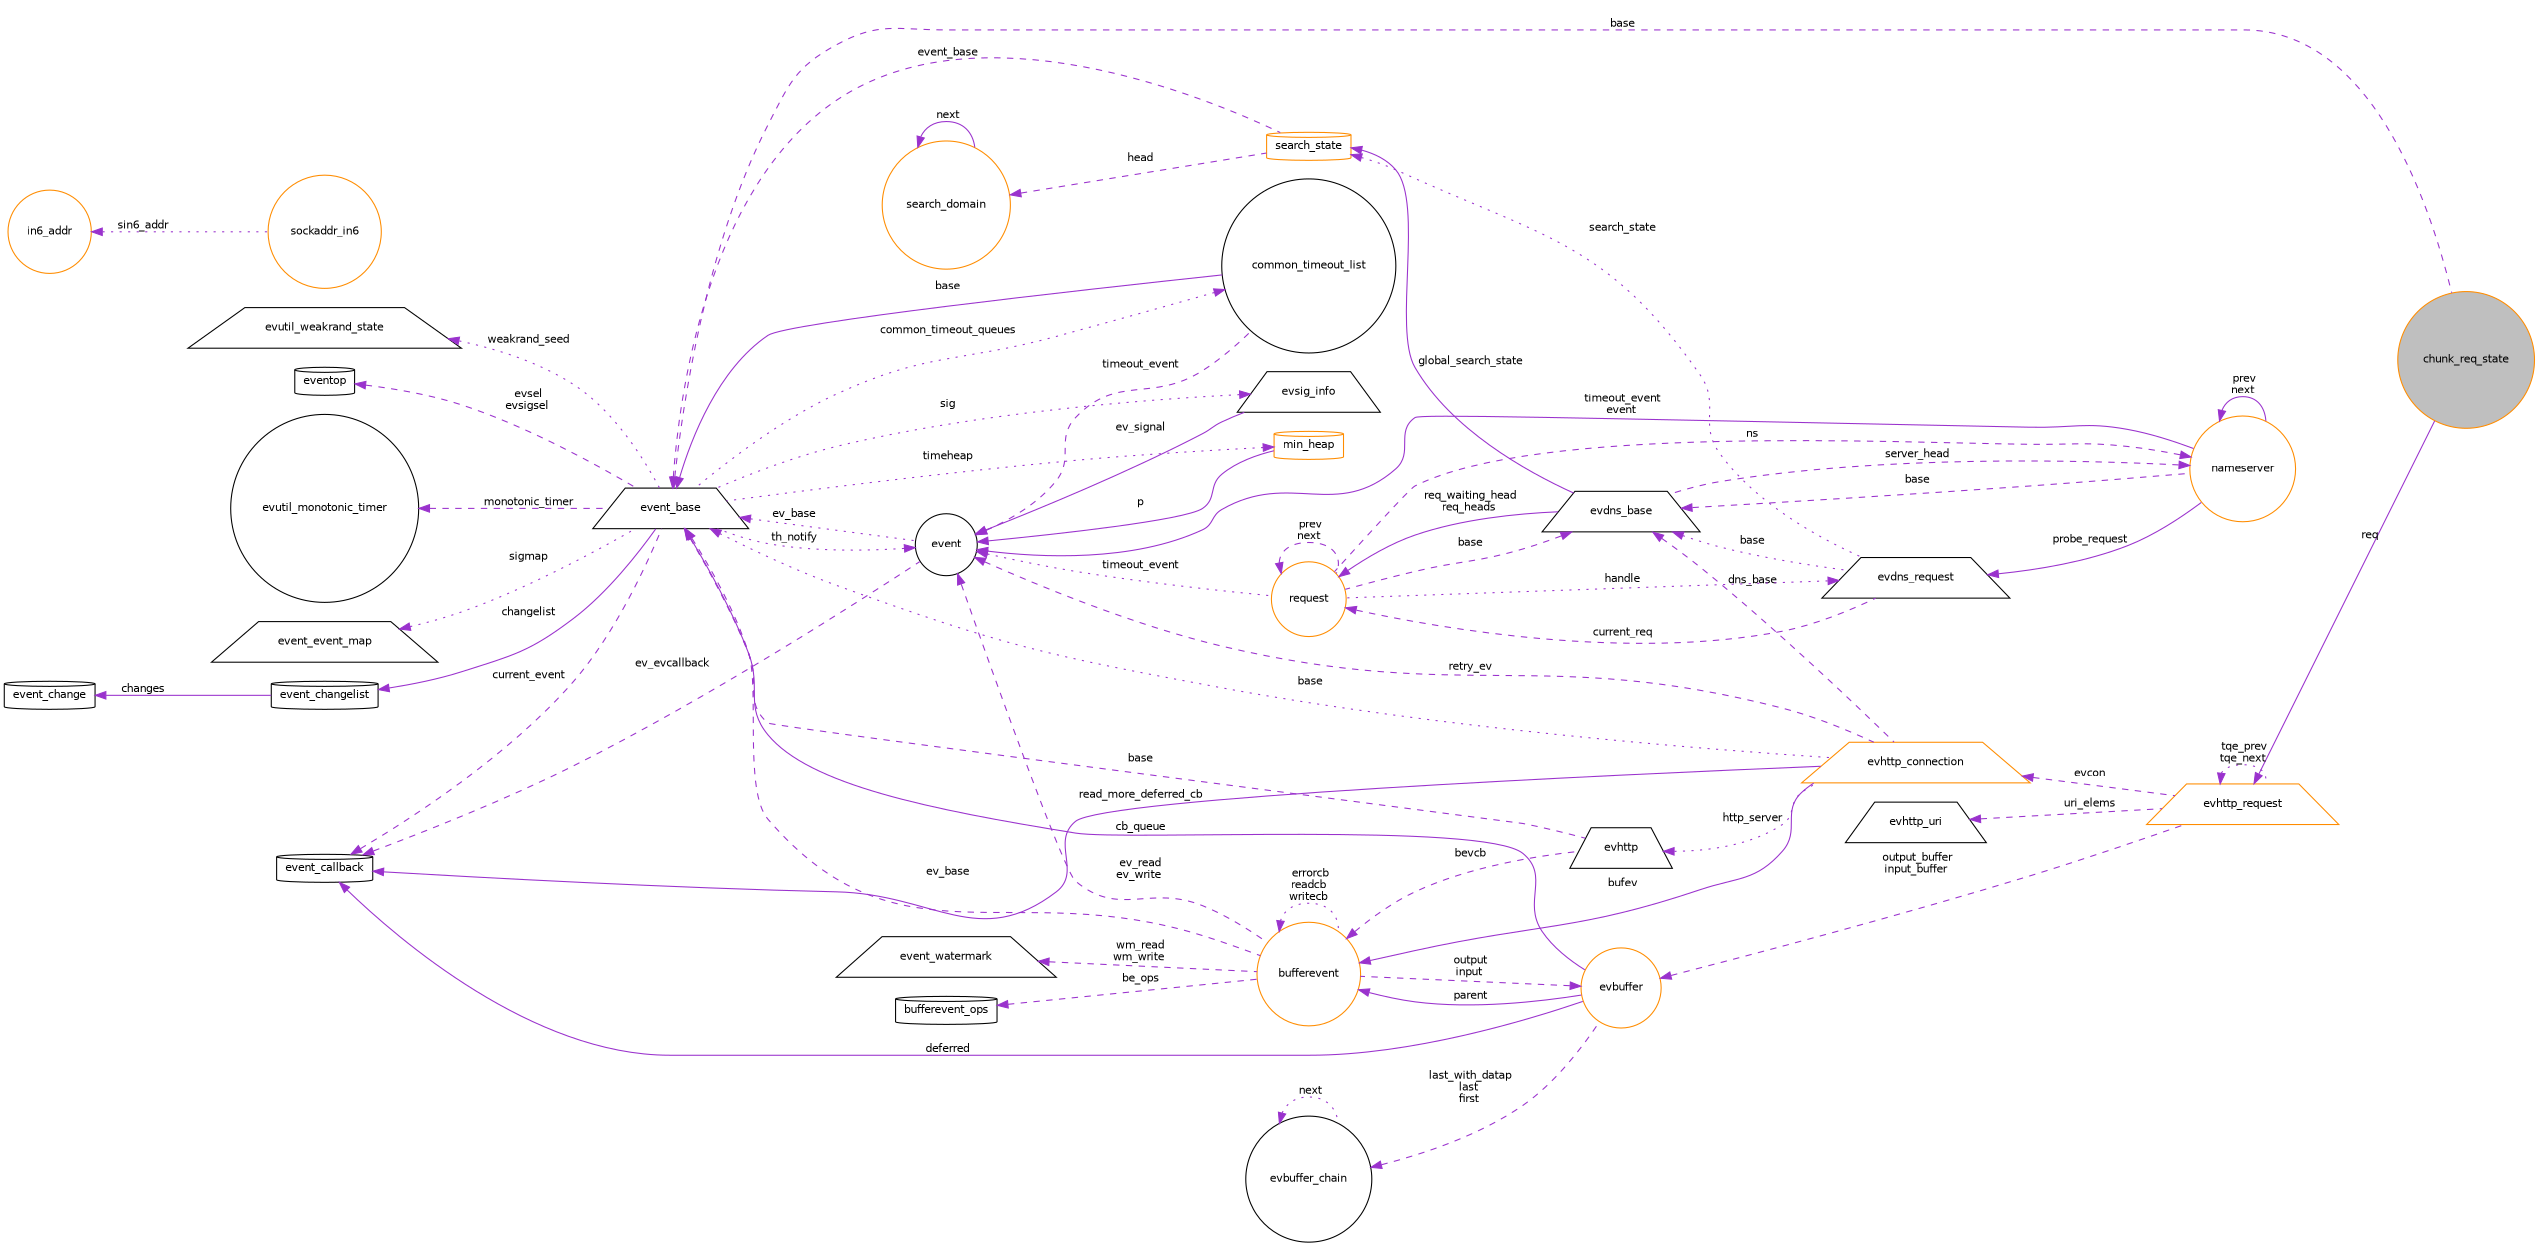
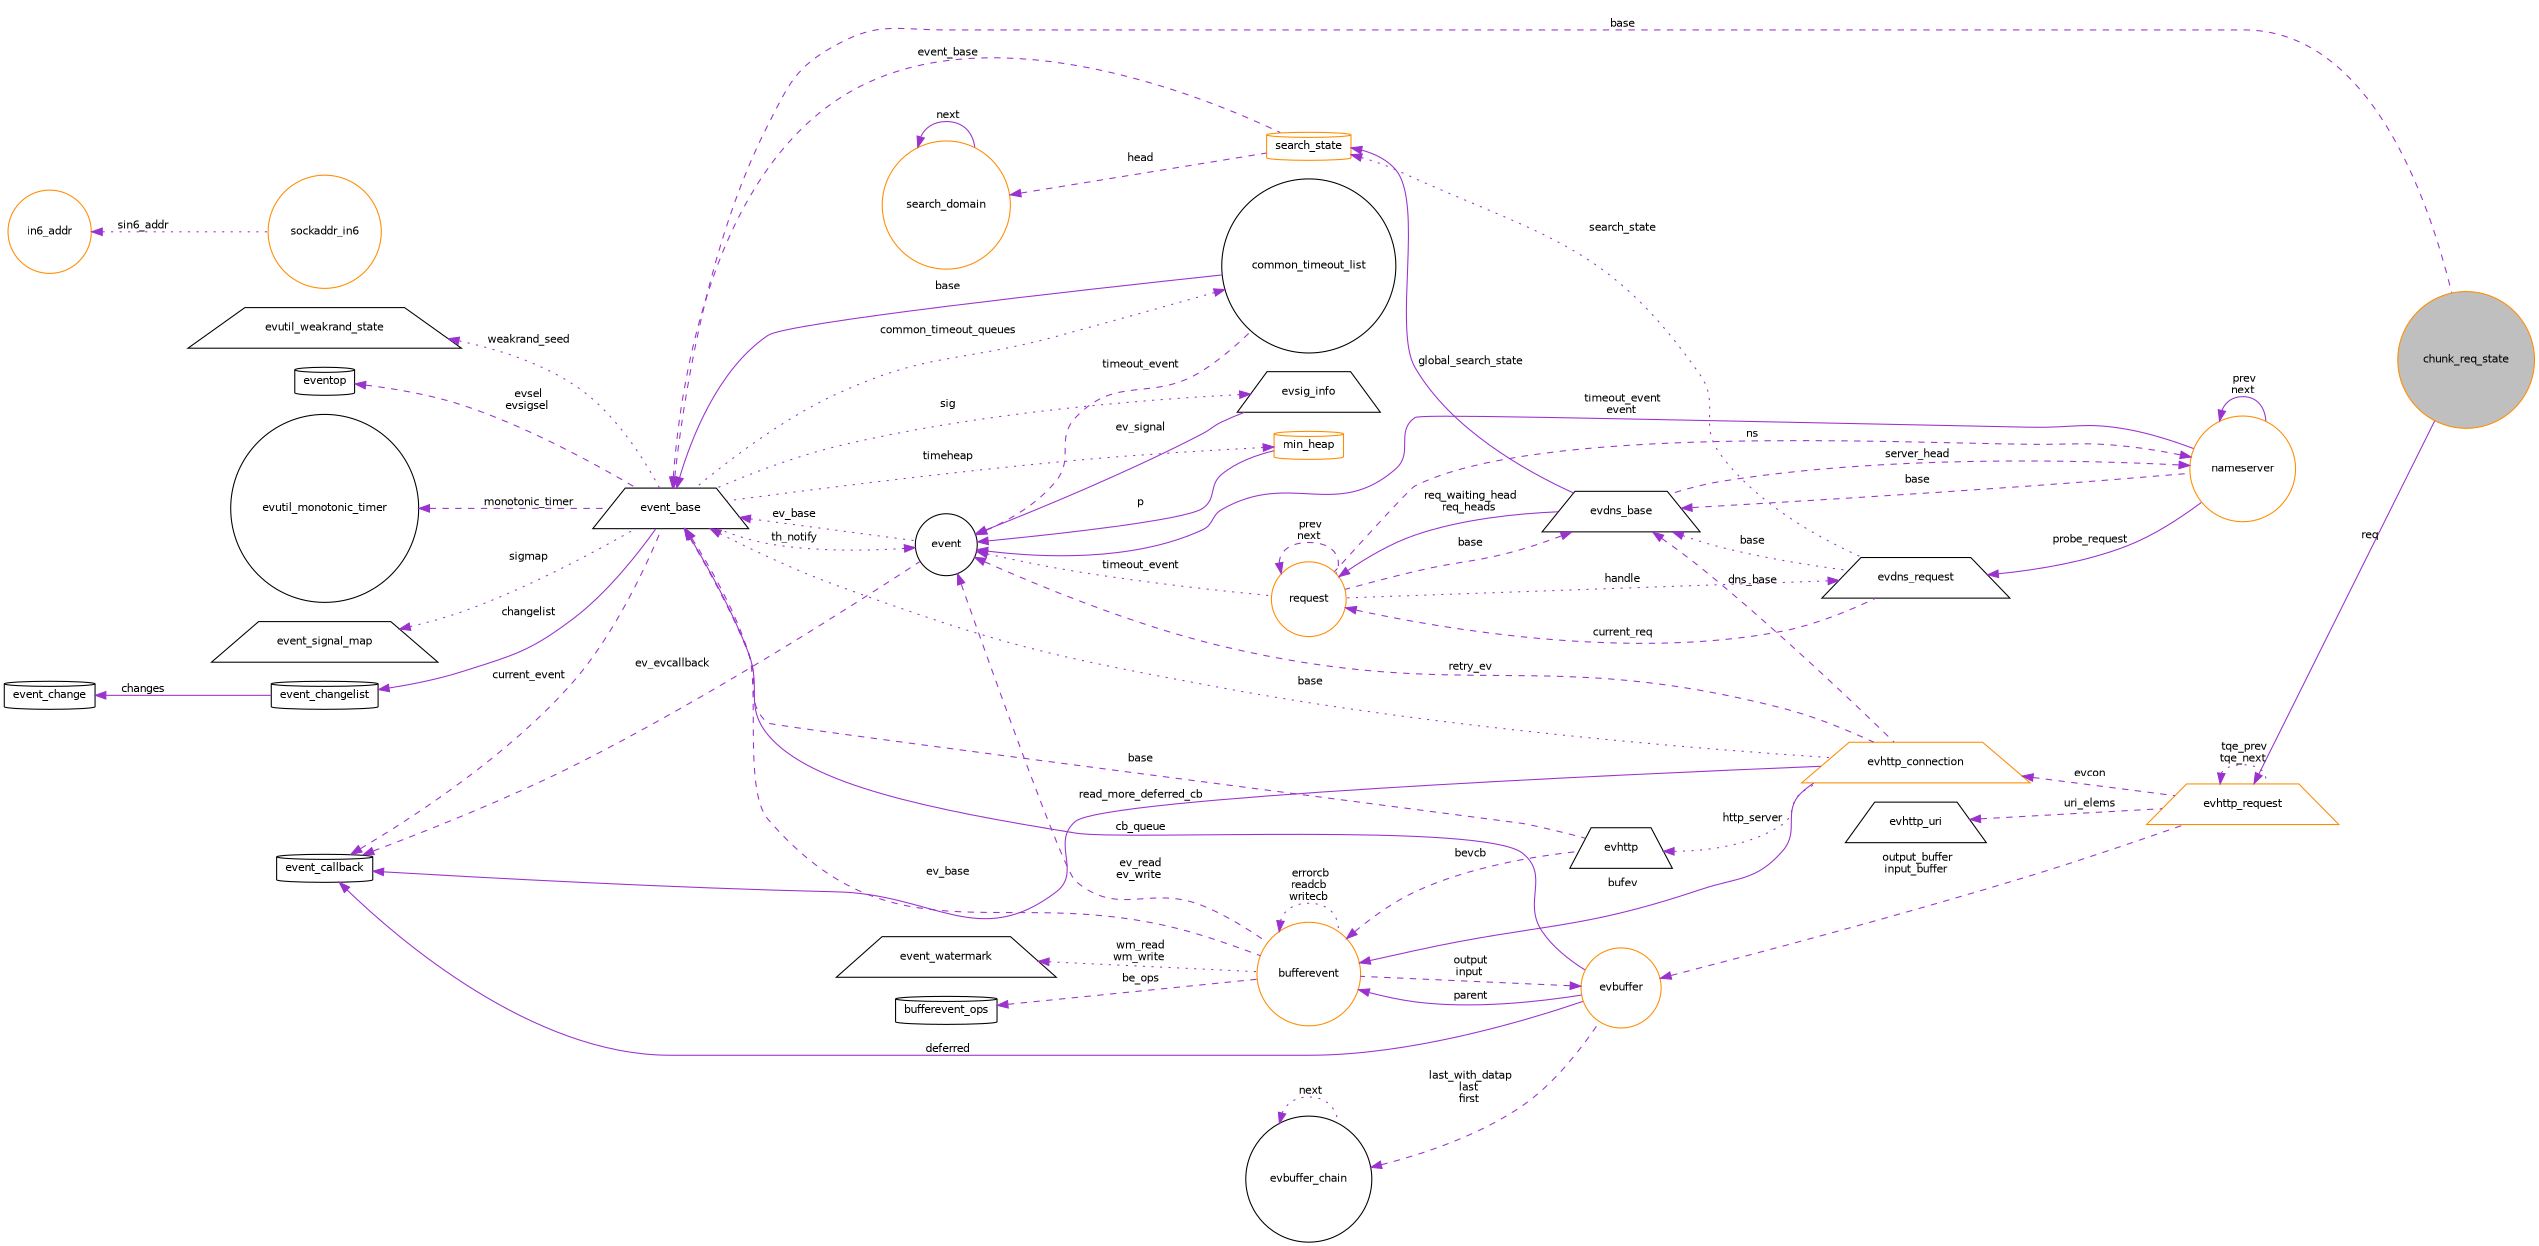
(325, 642) -> (325, 642)
(1153, 967) -> (1153, 967)
